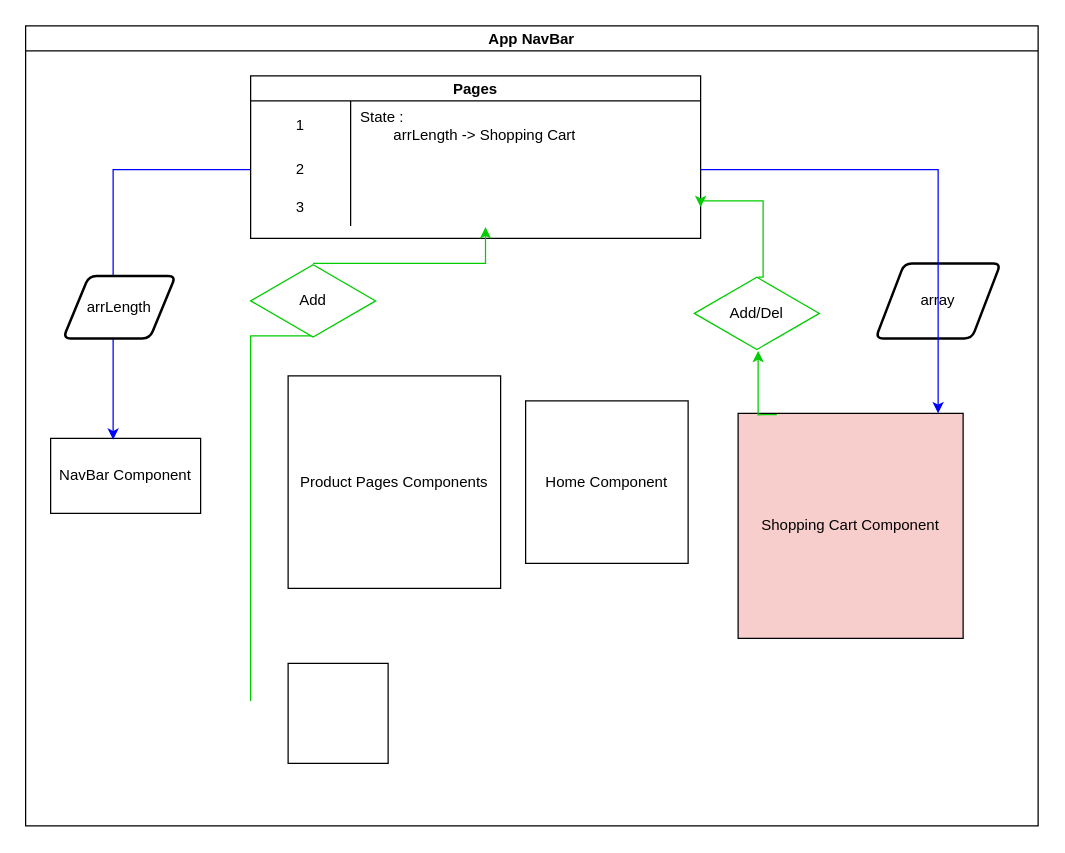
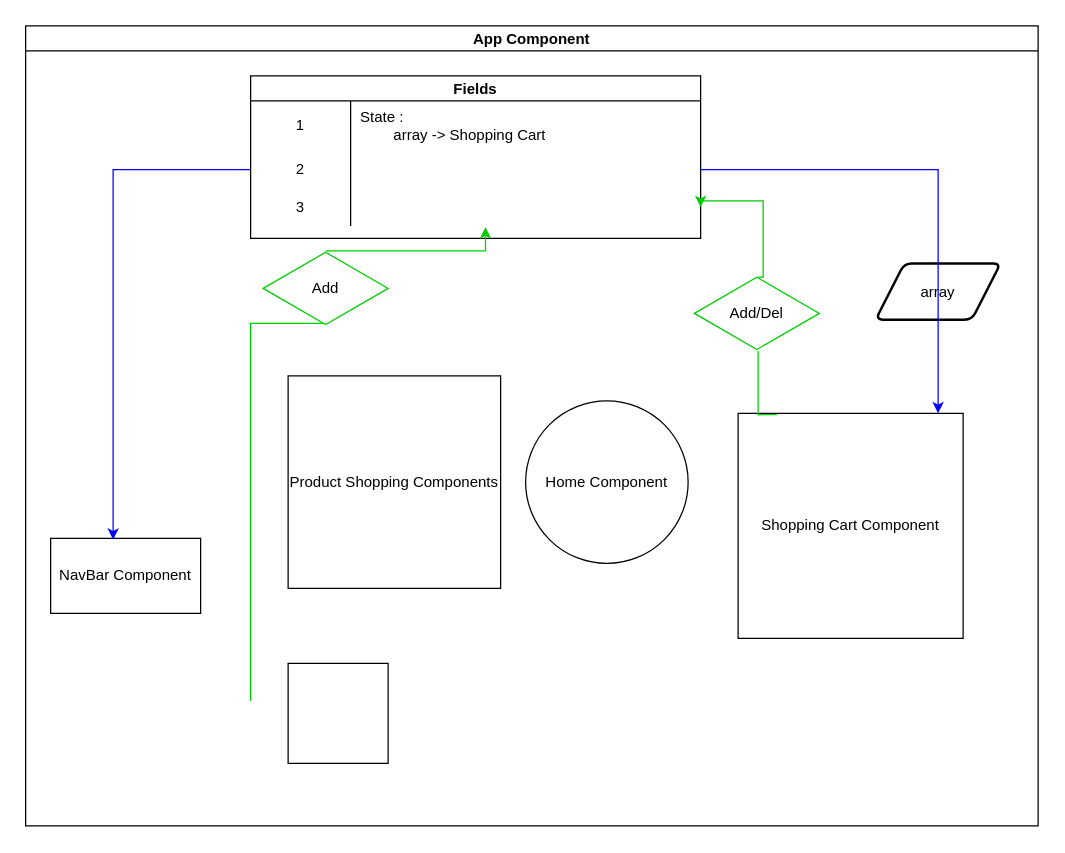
(531, 39) -> (531, 39)
(475, 89) -> (475, 89)
(462, 126) -> (445, 126)
(313, 301) -> (326, 288)
(938, 301) -> (938, 291)
(119, 307) -> none
(758, 361) -> (758, 357)
(126, 476) -> (126, 576)
(394, 482) -> (394, 482)
(607, 482) -> (607, 482)
(851, 526) -> (851, 526)
